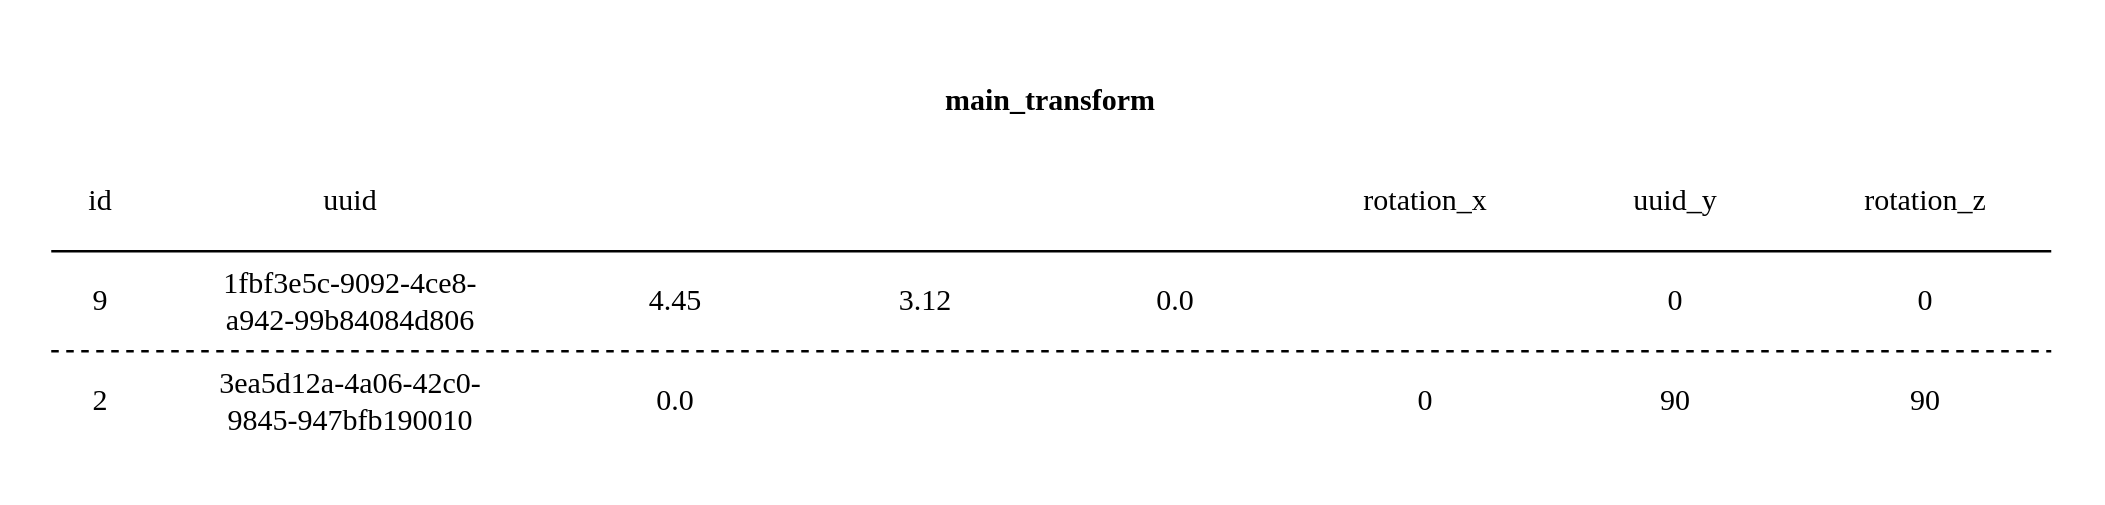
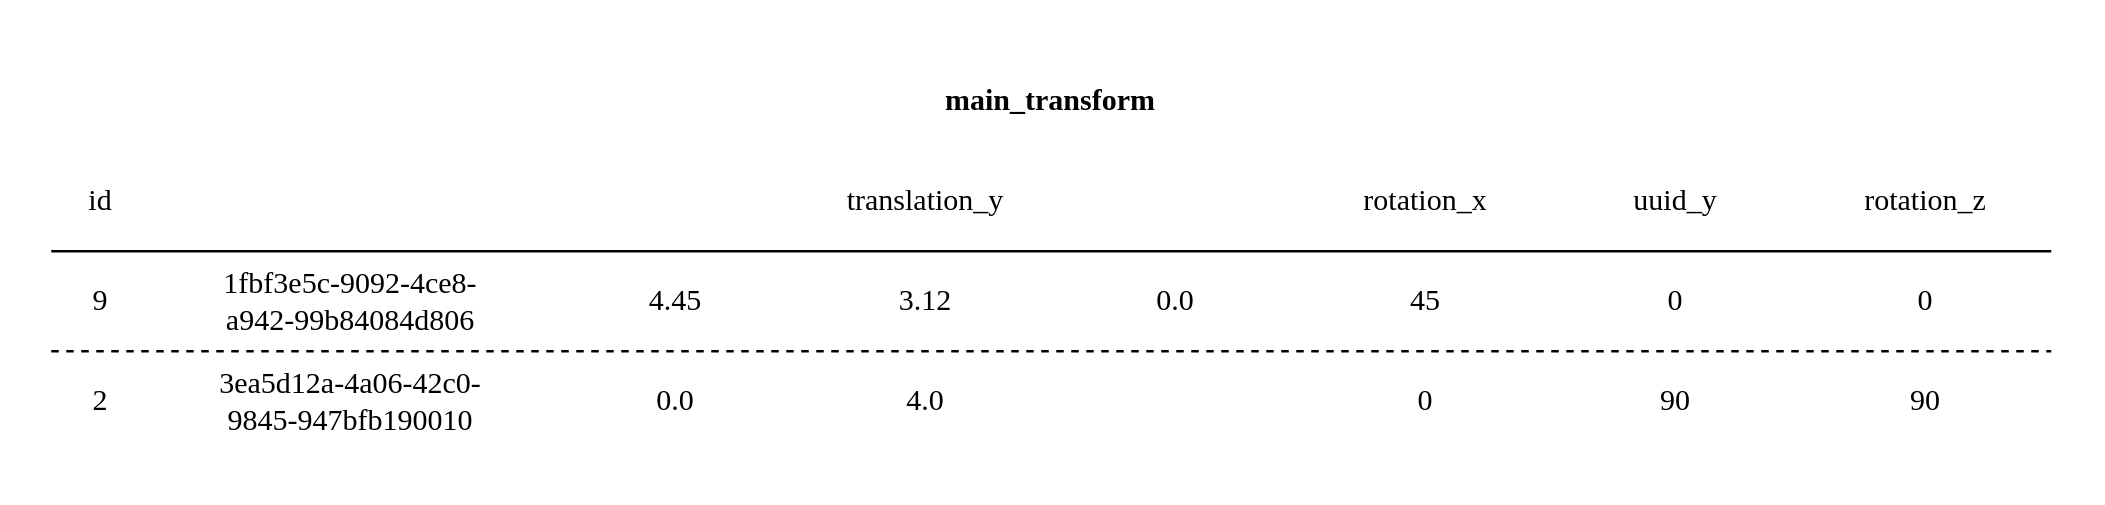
(351, 201) -> none
none -> (926, 201)
none -> (1426, 301)
none -> (926, 401)
